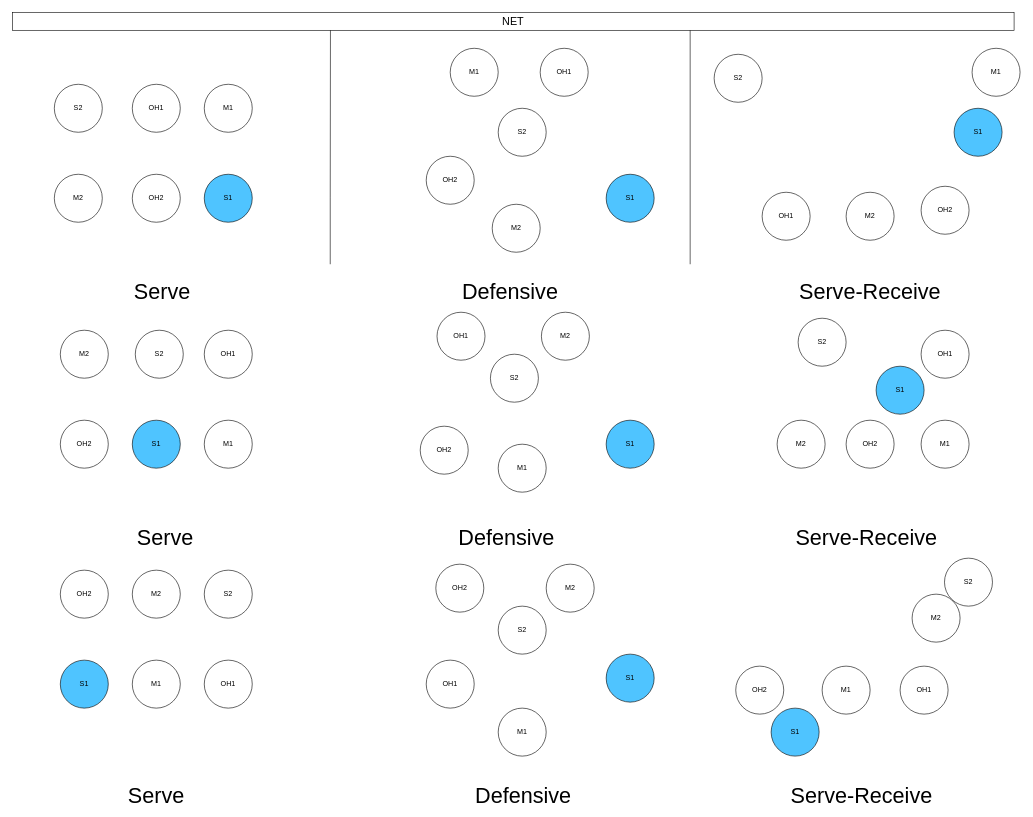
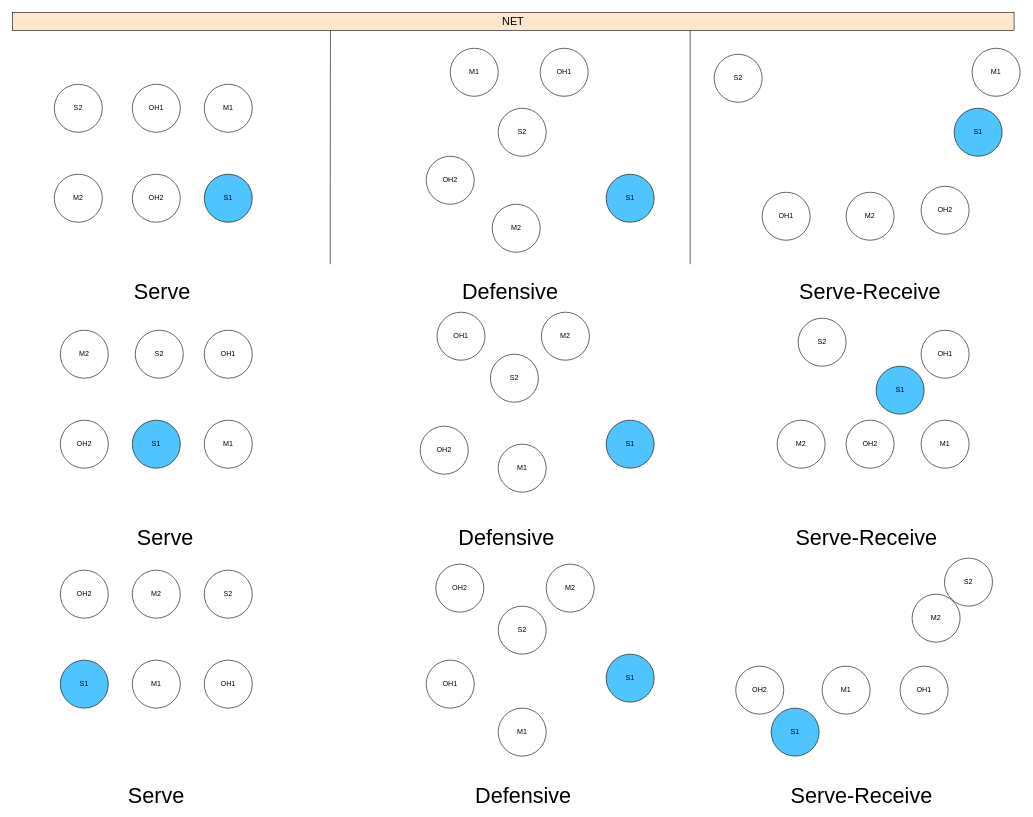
(513, 21) -> (513, 21)
